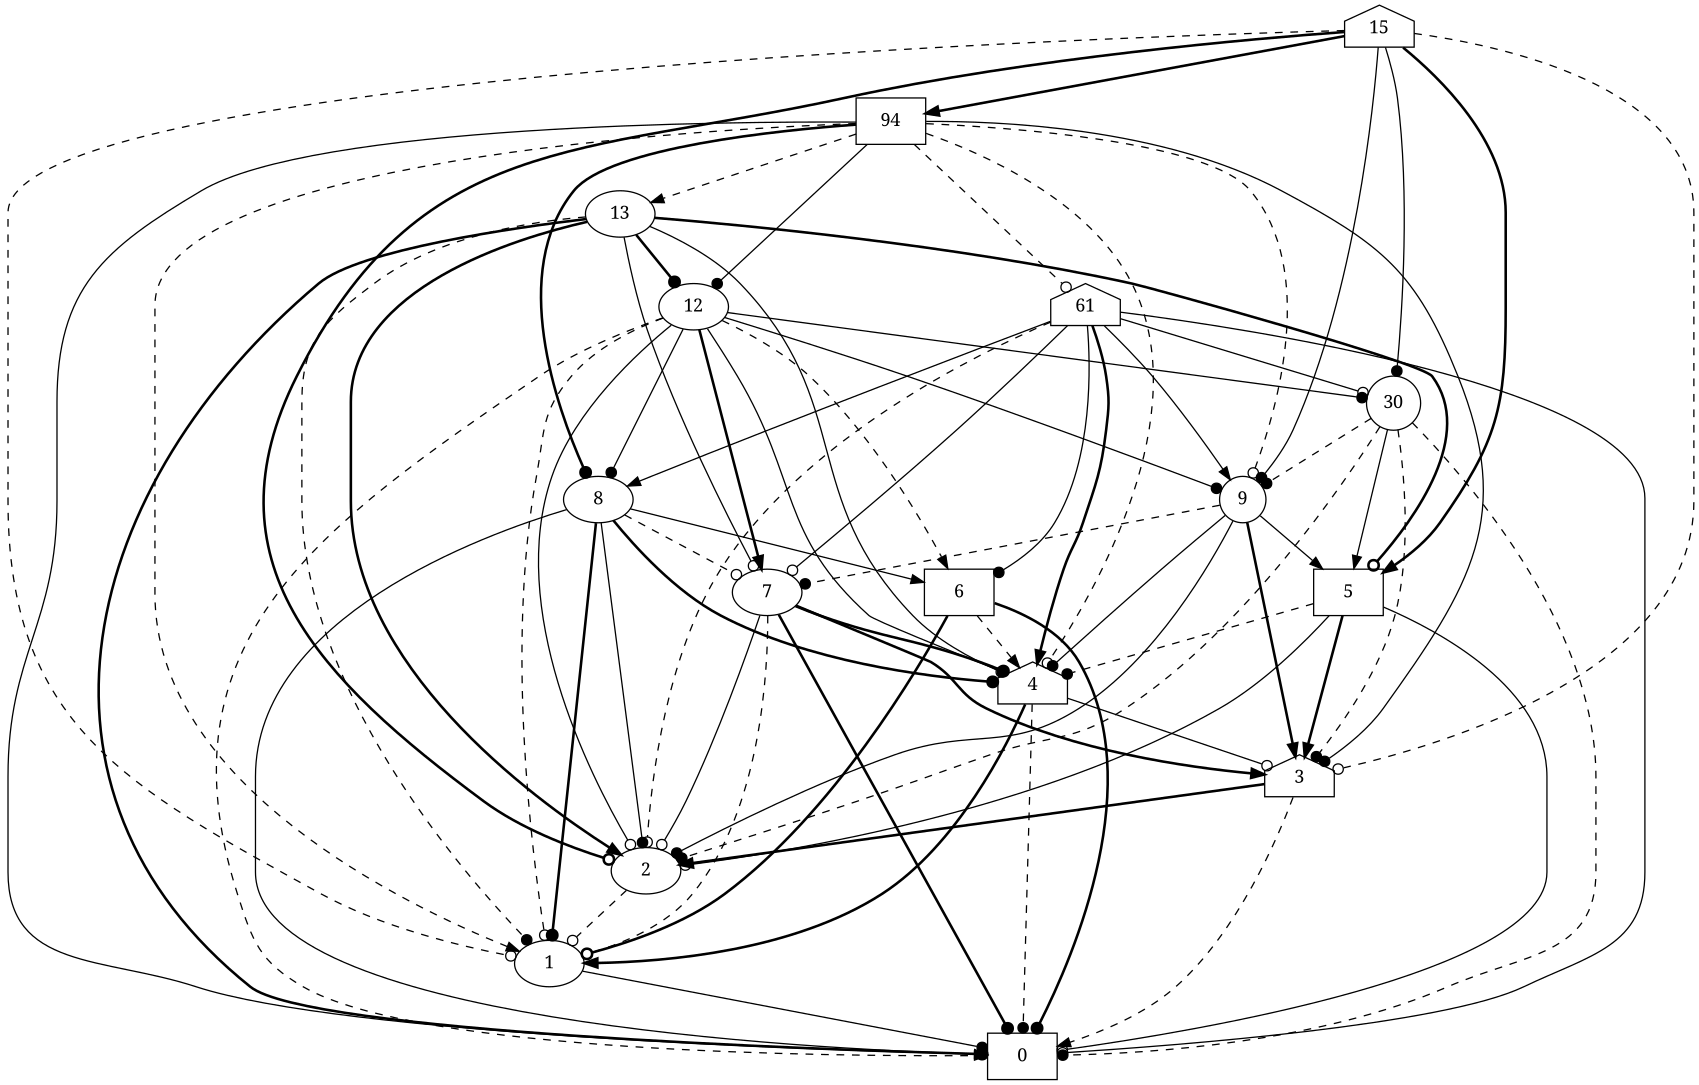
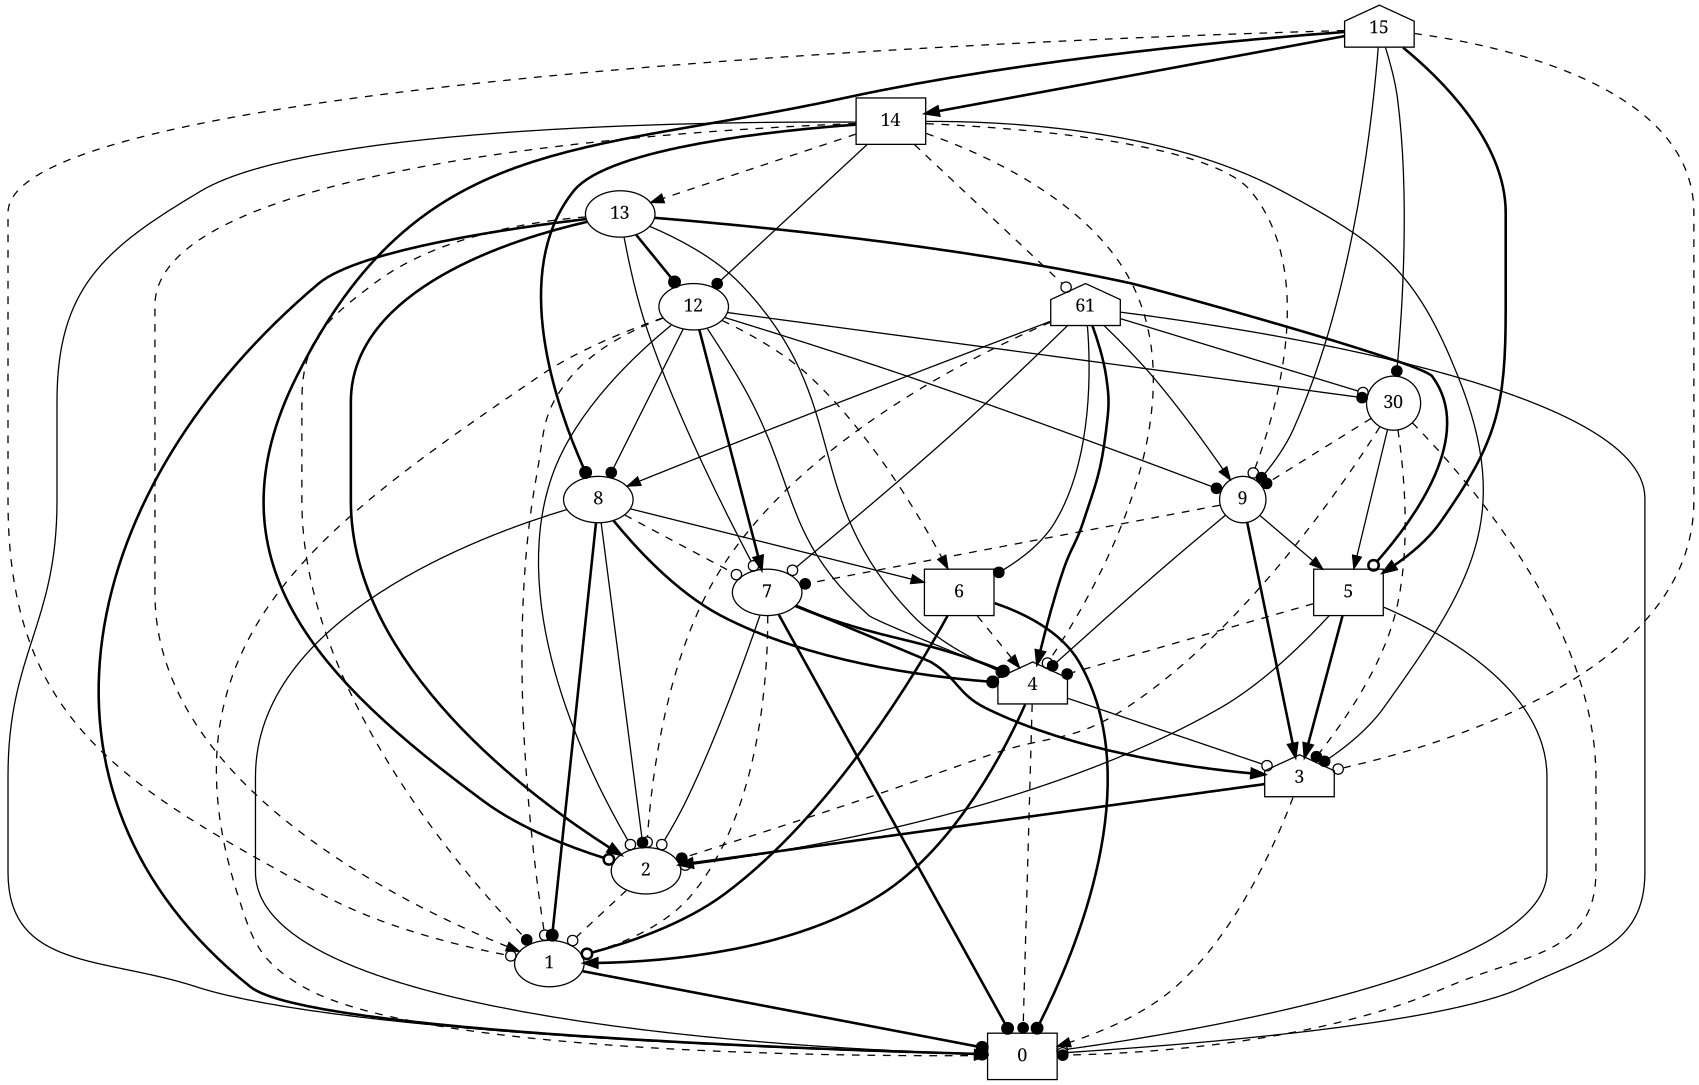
(891, 121) -> (891, 121)
(994, 737) -> none
(780, 1009) -> (780, 1009)
